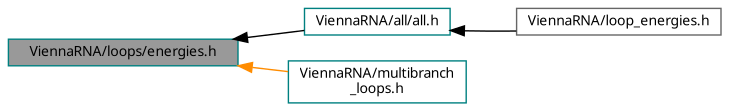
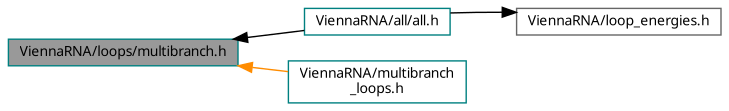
(490, 31) -> (476, 12)
(123, 52) -> (123, 52)
